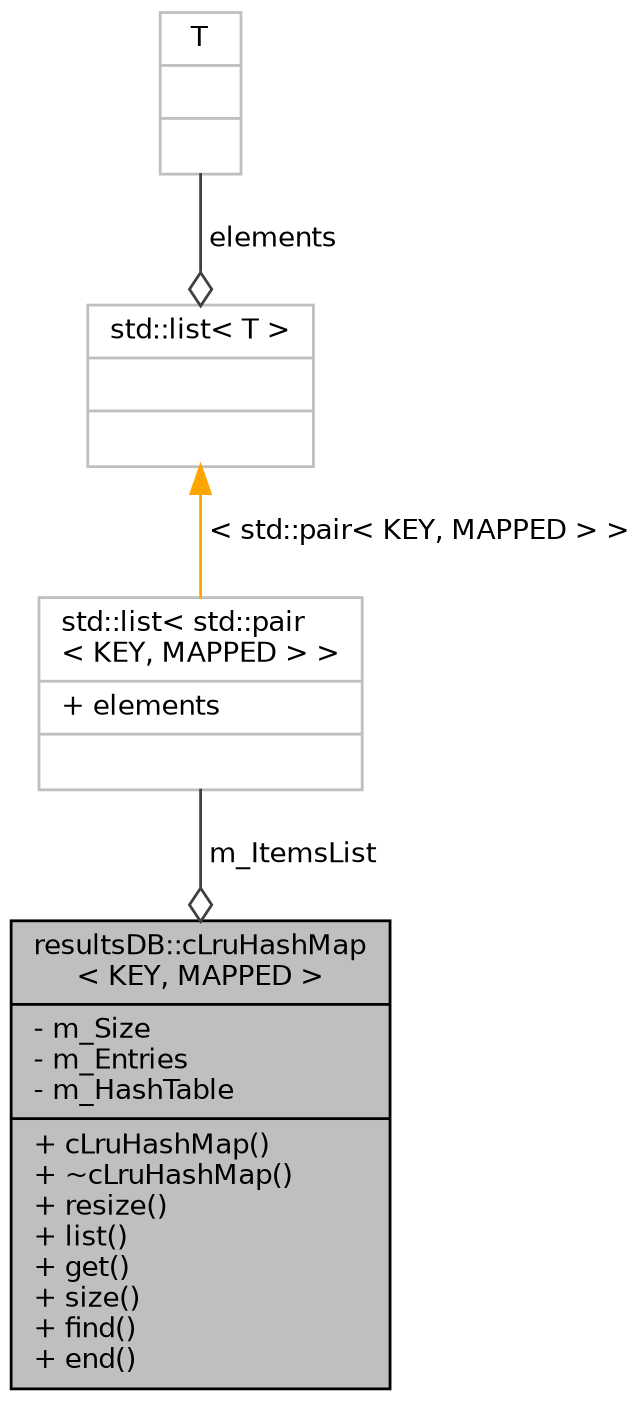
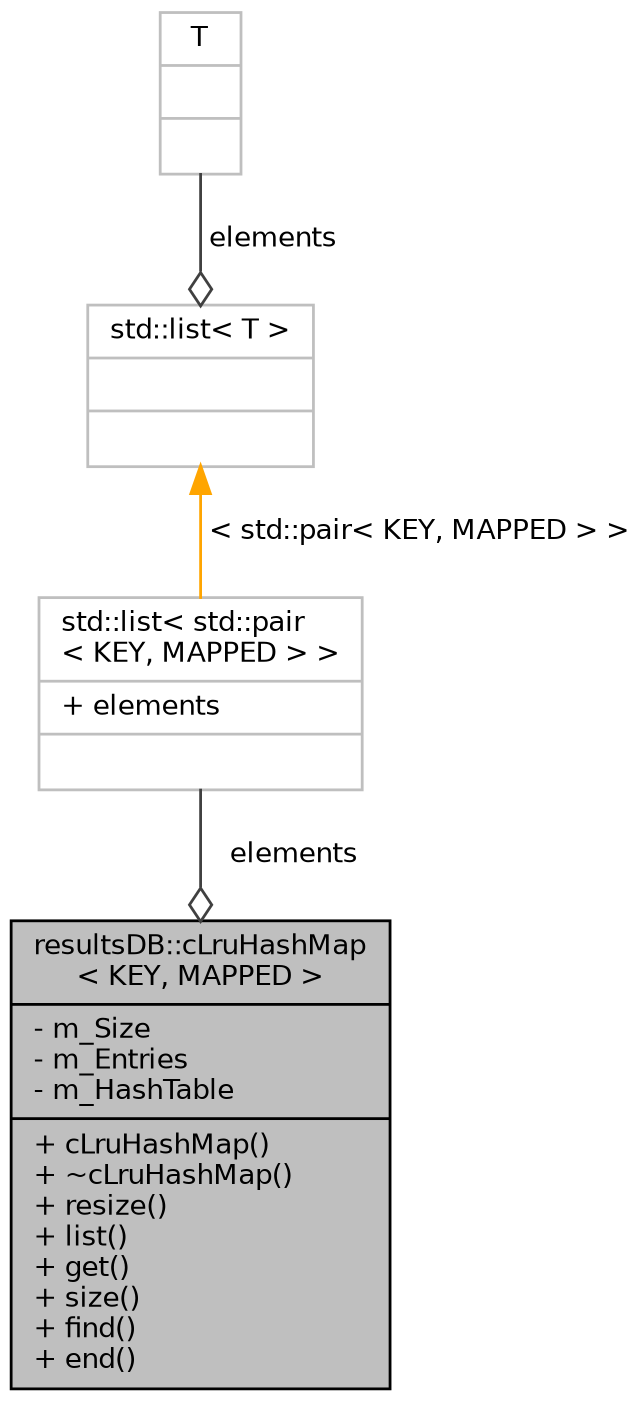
(290, 855) -> (290, 855)
